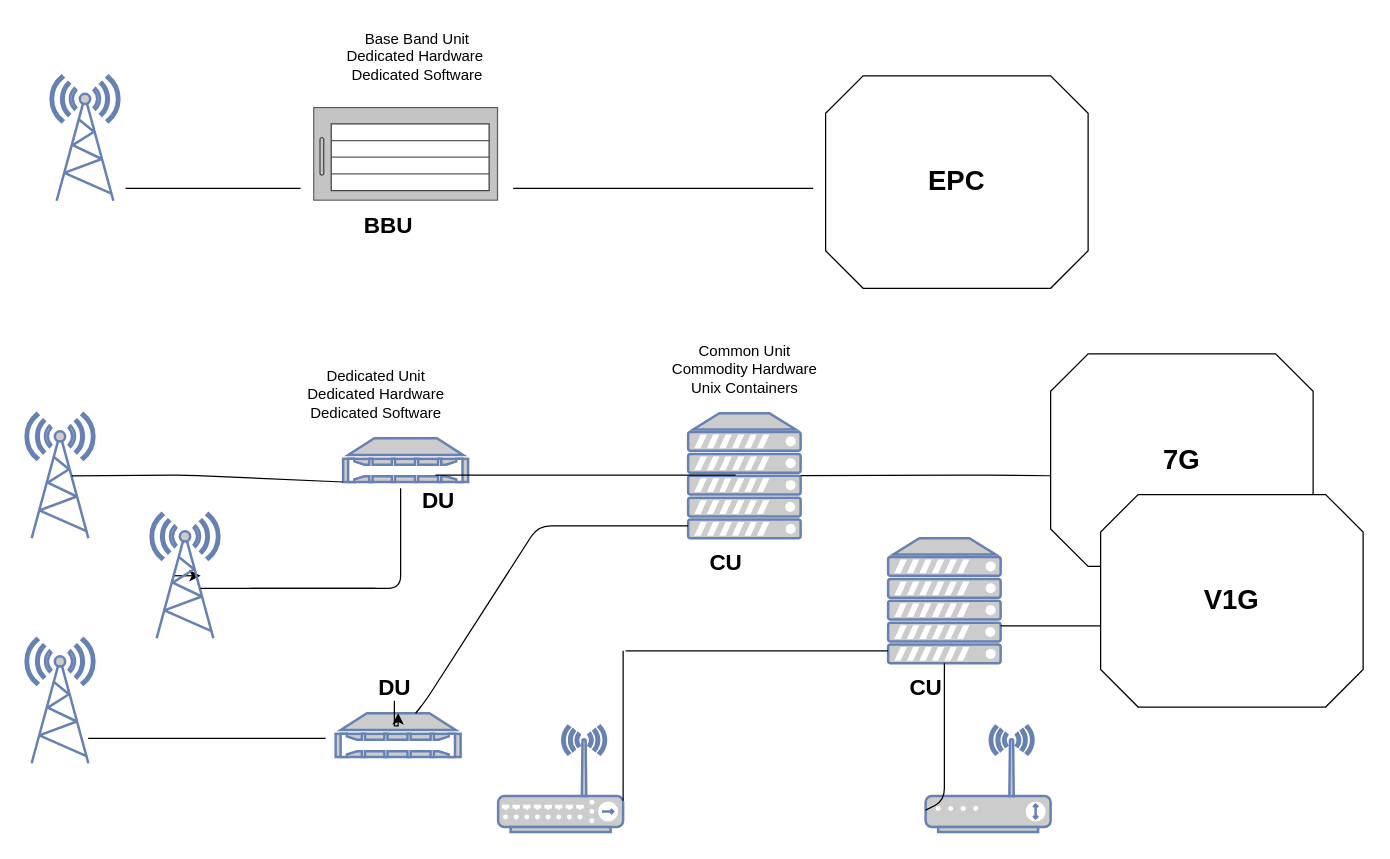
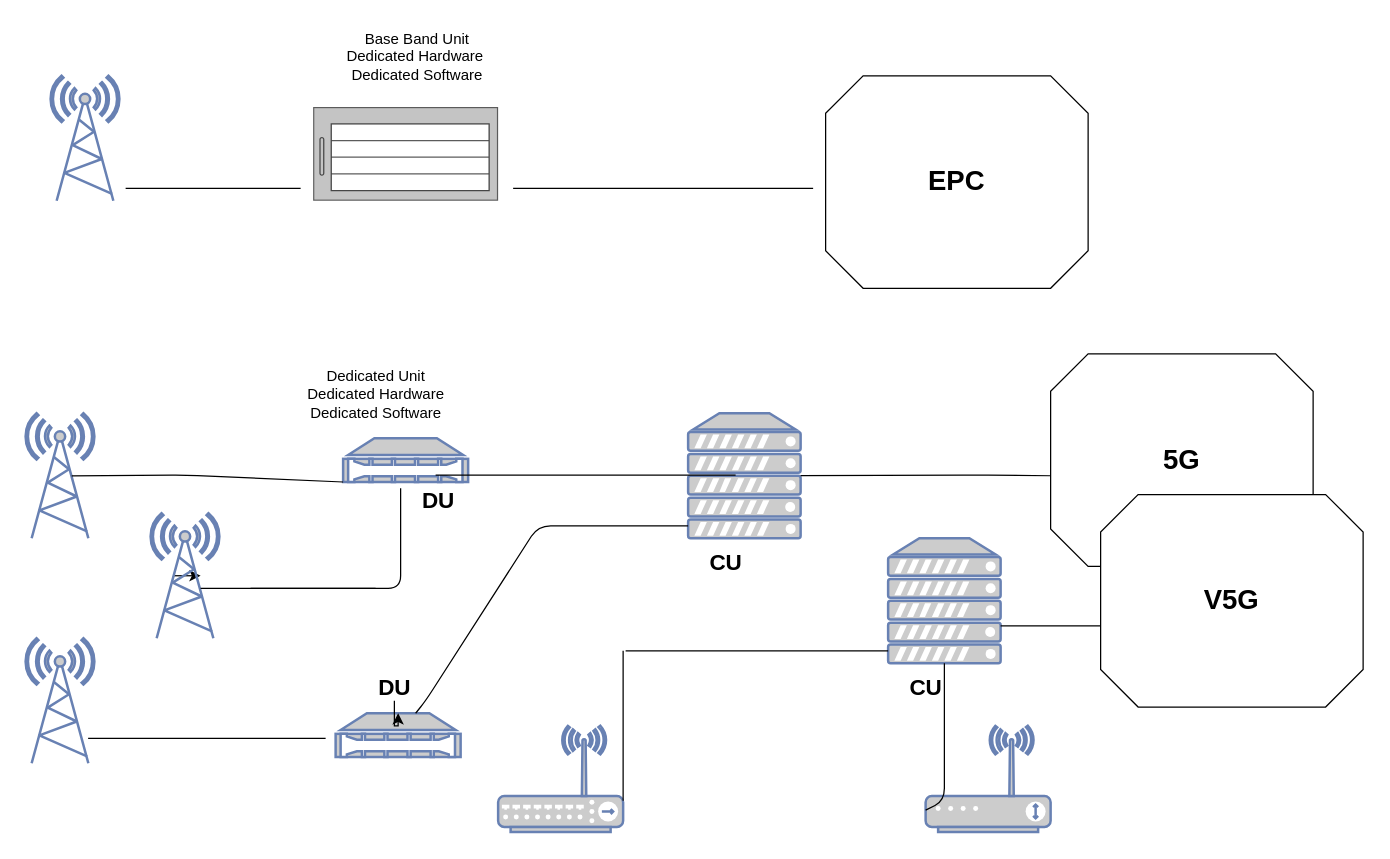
(388, 226) -> none
(744, 369) -> none
(1182, 461) -> (1182, 461)
(1232, 601) -> (1232, 601)
